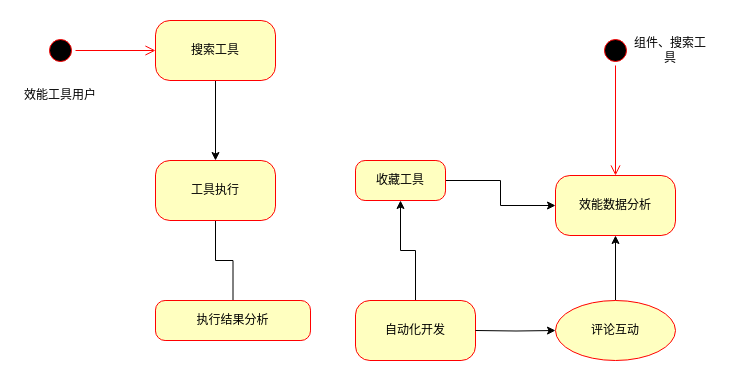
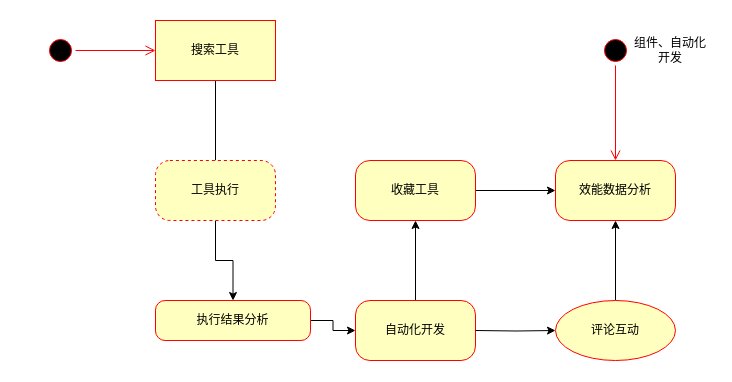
(216, 51) -> (216, 51)
(671, 51) -> (671, 51)
(61, 96) -> none
(216, 152) -> (216, 155)
(401, 181) -> (416, 191)
(216, 191) -> (216, 191)
(616, 206) -> (616, 191)
(233, 294) -> (233, 292)
none -> (333, 323)
